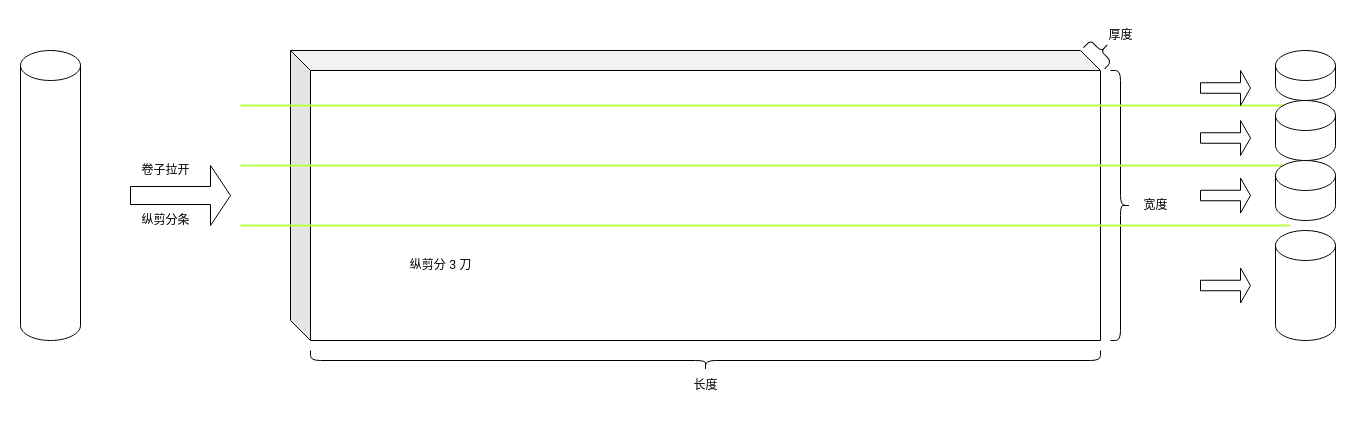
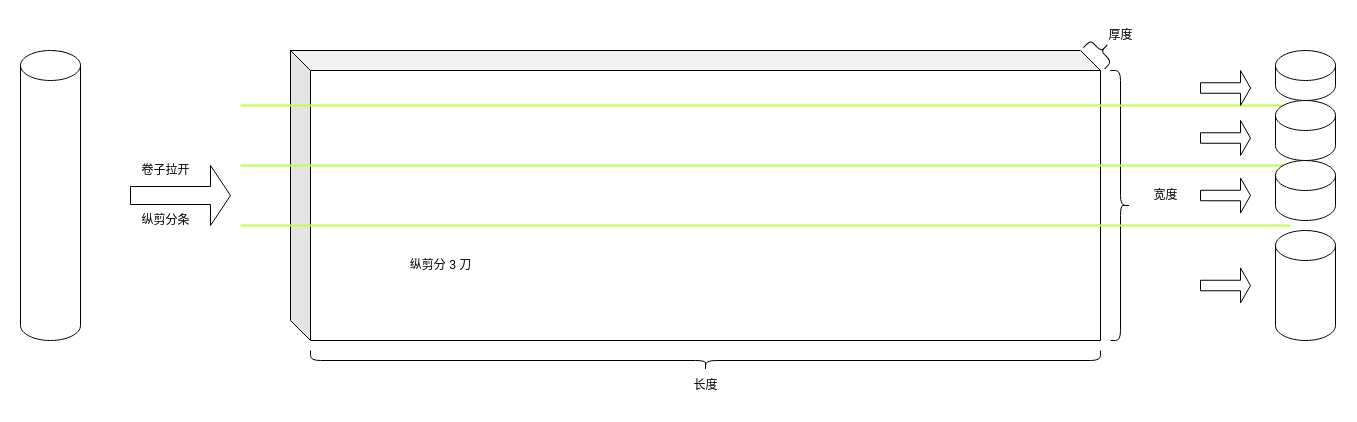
(1156, 206) -> (1166, 196)
